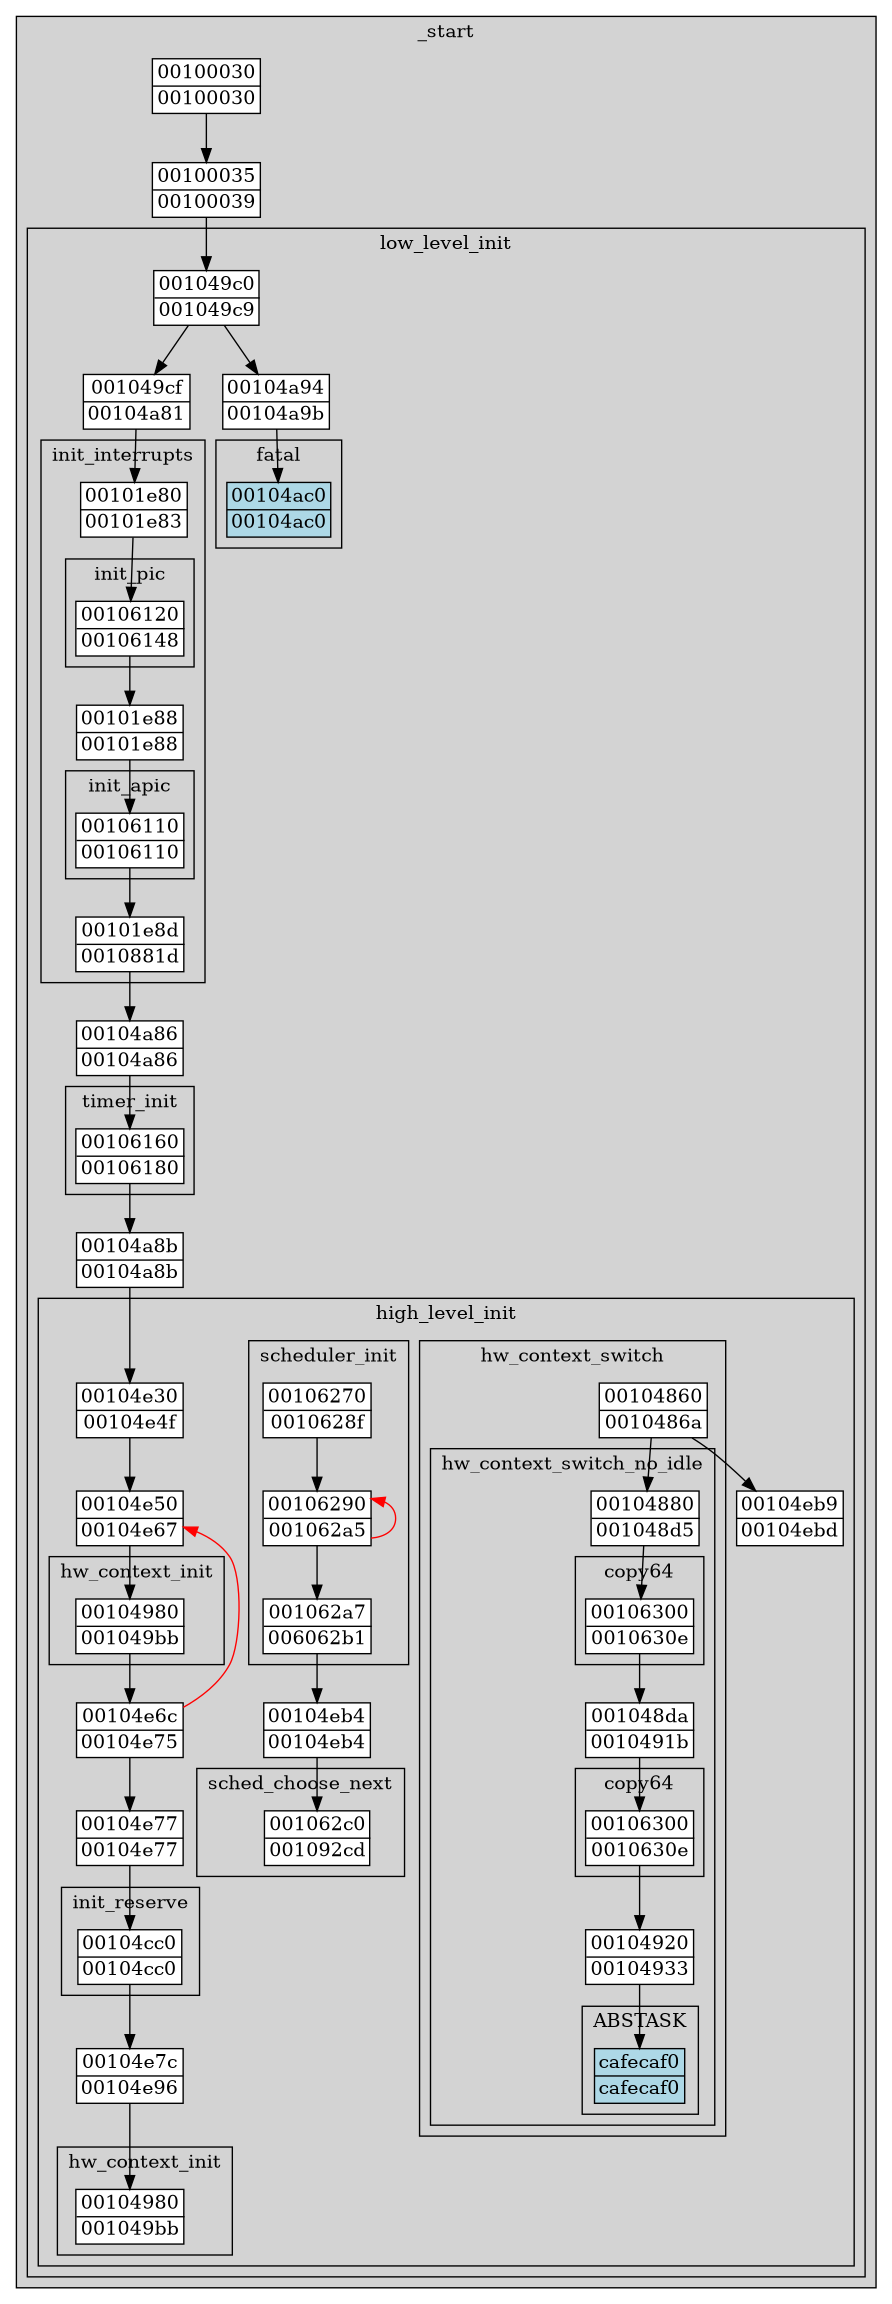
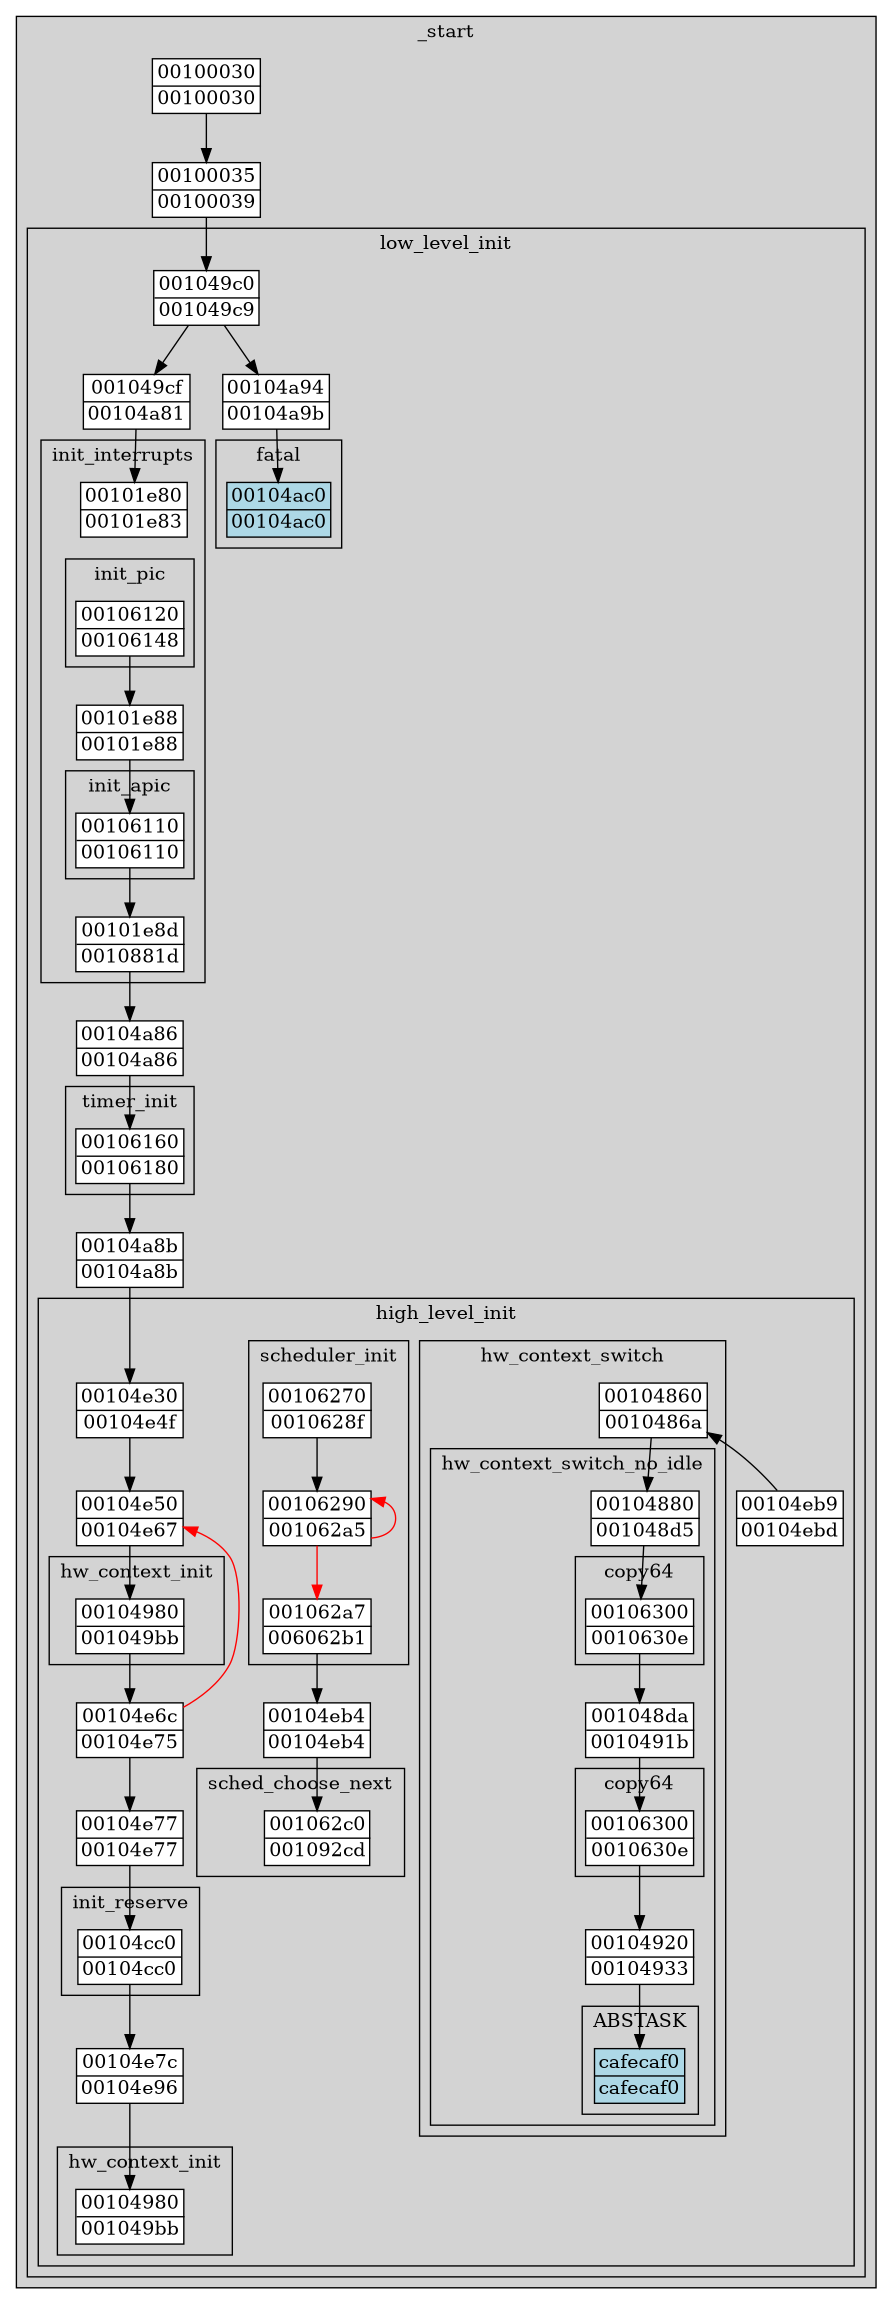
(132, 567) -> none
(720, 1458) -> (750, 1463)
(317, 1565) -> (317, 1565)
